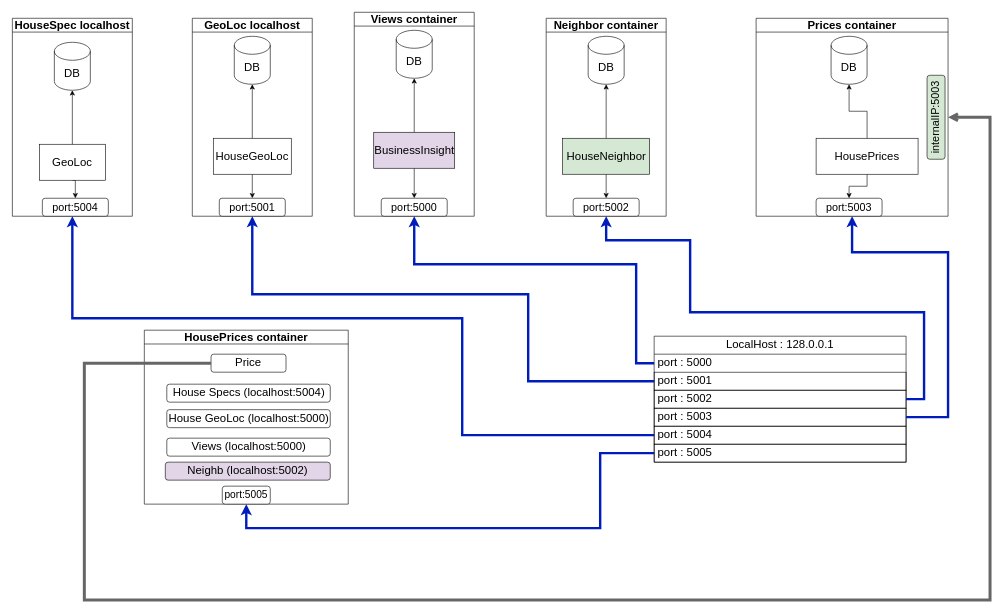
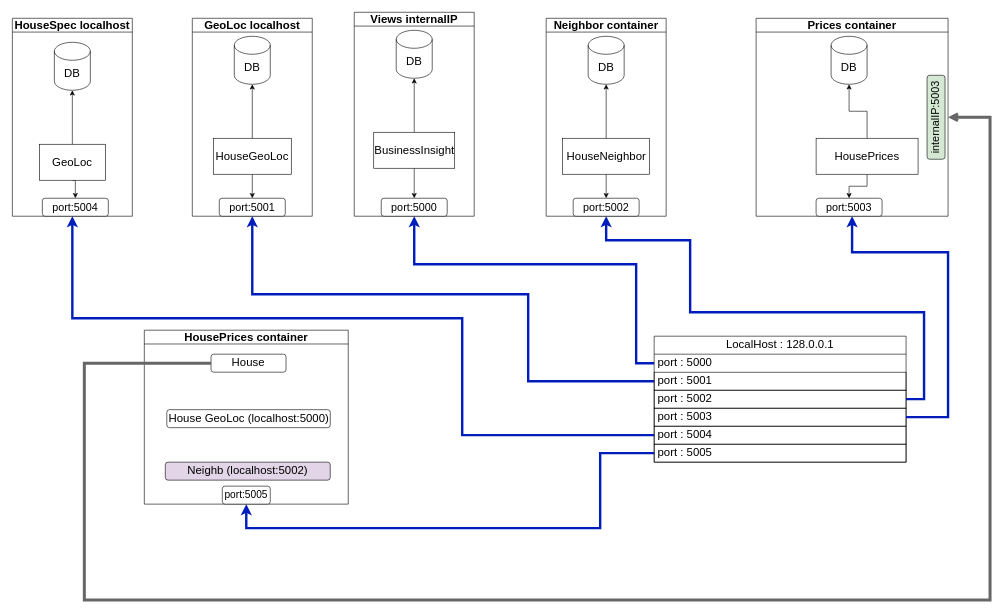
(414, 20) -> (414, 20)
(414, 150) -> (414, 150)
(606, 156) -> (606, 156)
(248, 363) -> (248, 363)
(249, 393) -> none
(249, 447) -> none
